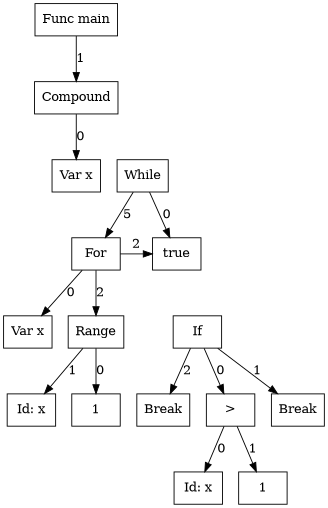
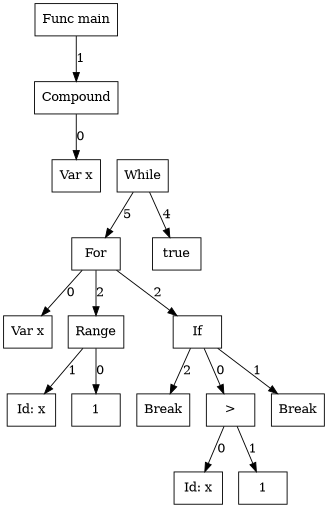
(167, 215) -> (167, 215)
(132, 254) -> (143, 290)
